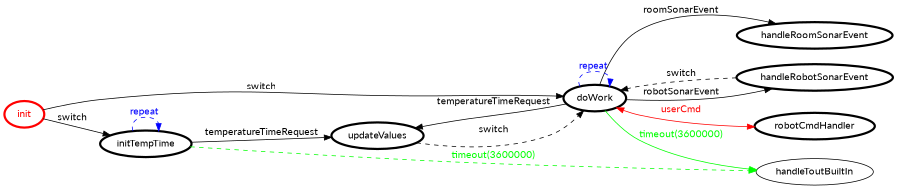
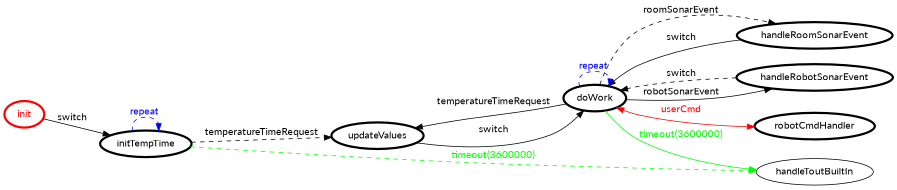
(669, 19) -> (669, 19)
(299, 93) -> (675, 53)
(258, 140) -> (258, 140)
(501, 146) -> (501, 146)
